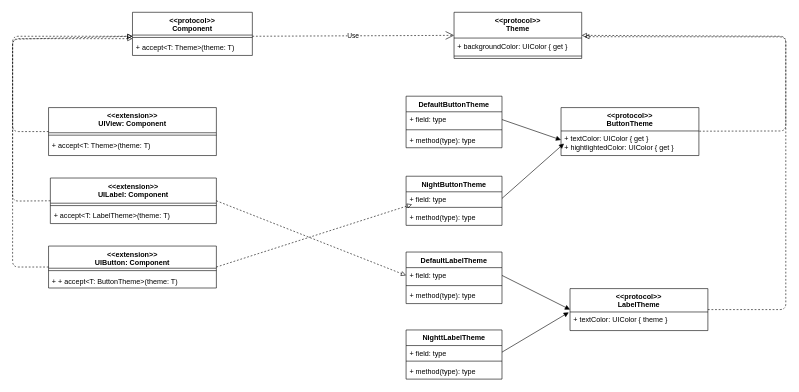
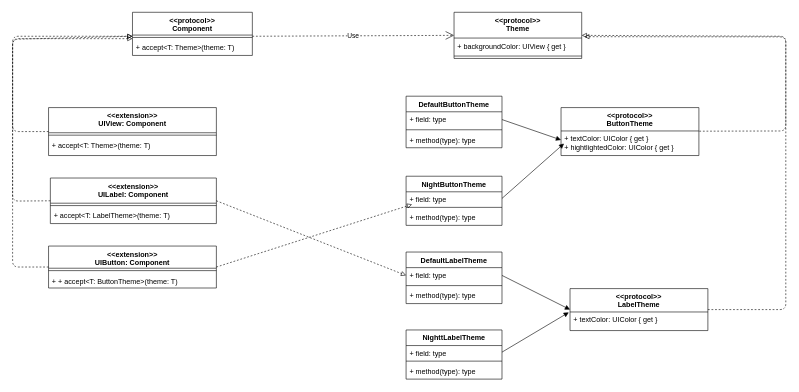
(519, 46) -> (517, 46)
(627, 320) -> (623, 320)
